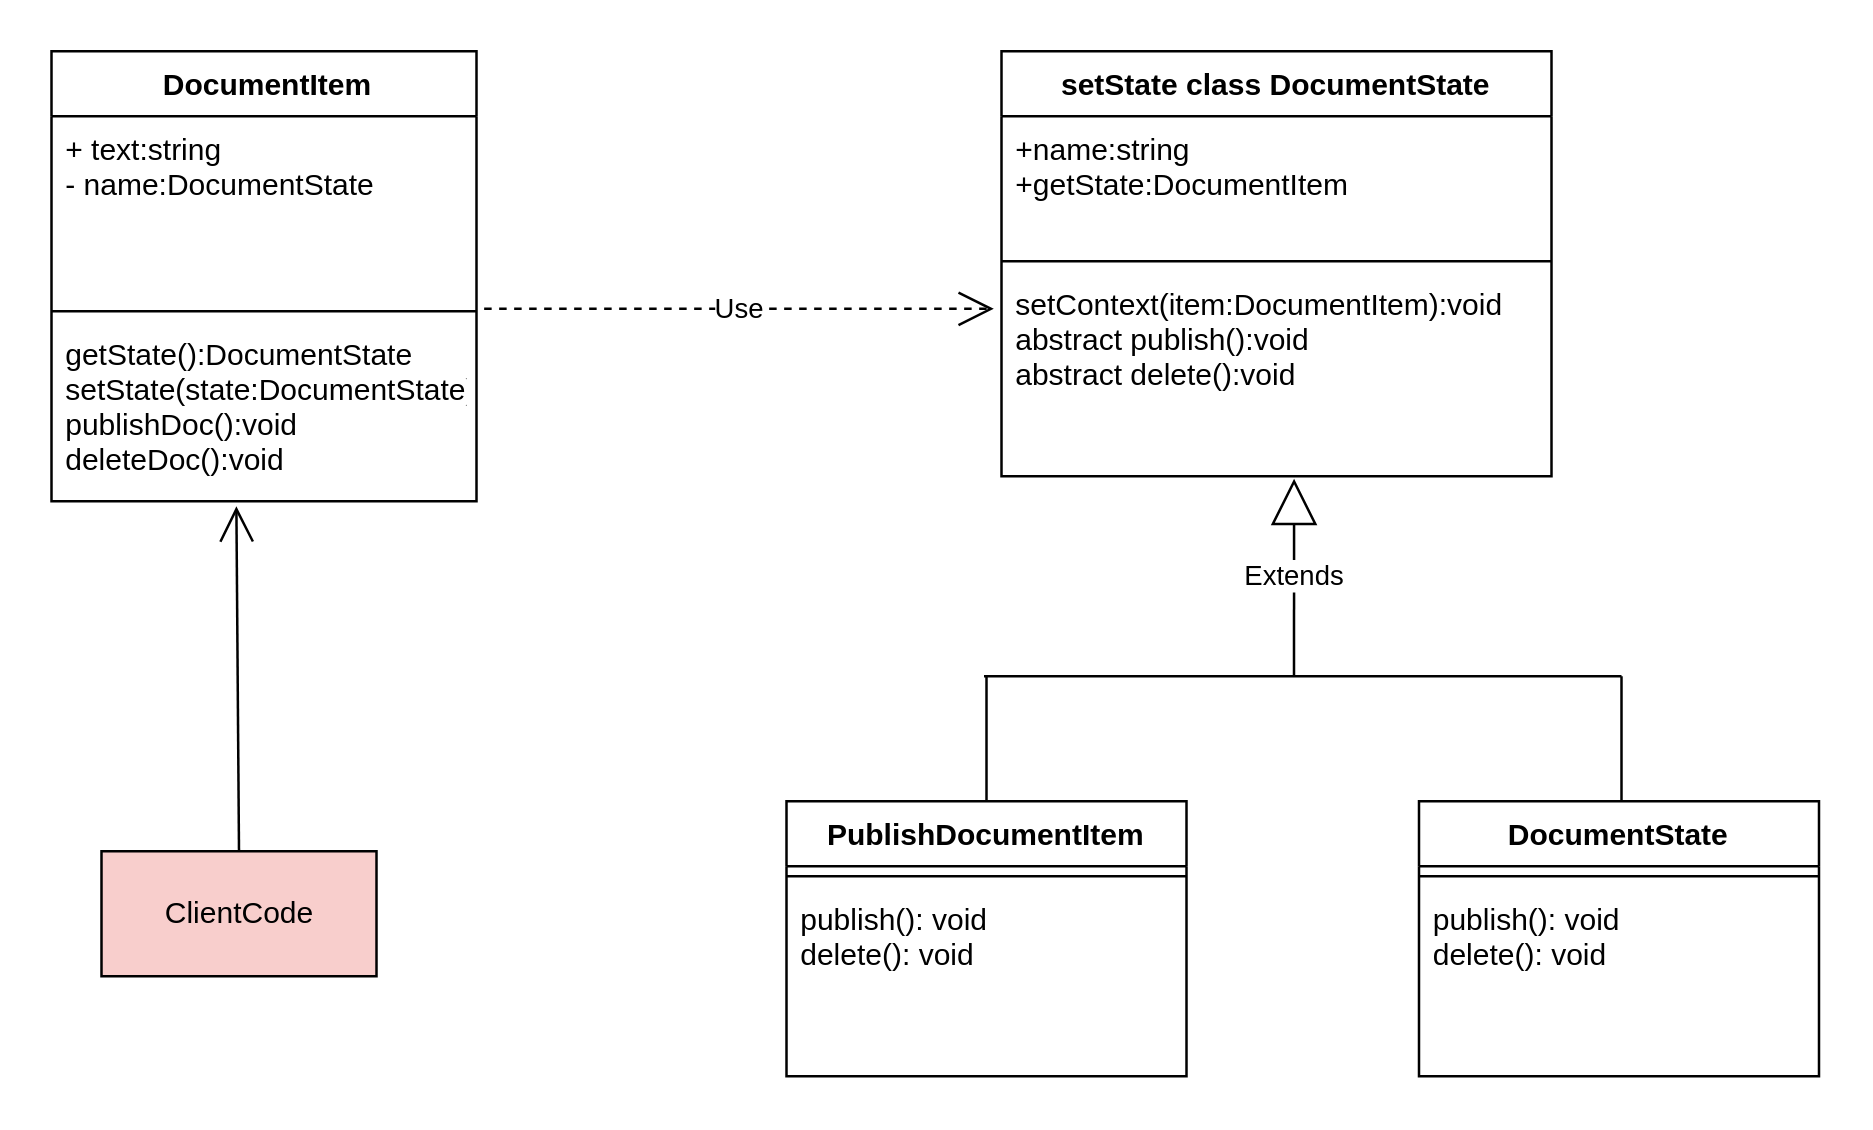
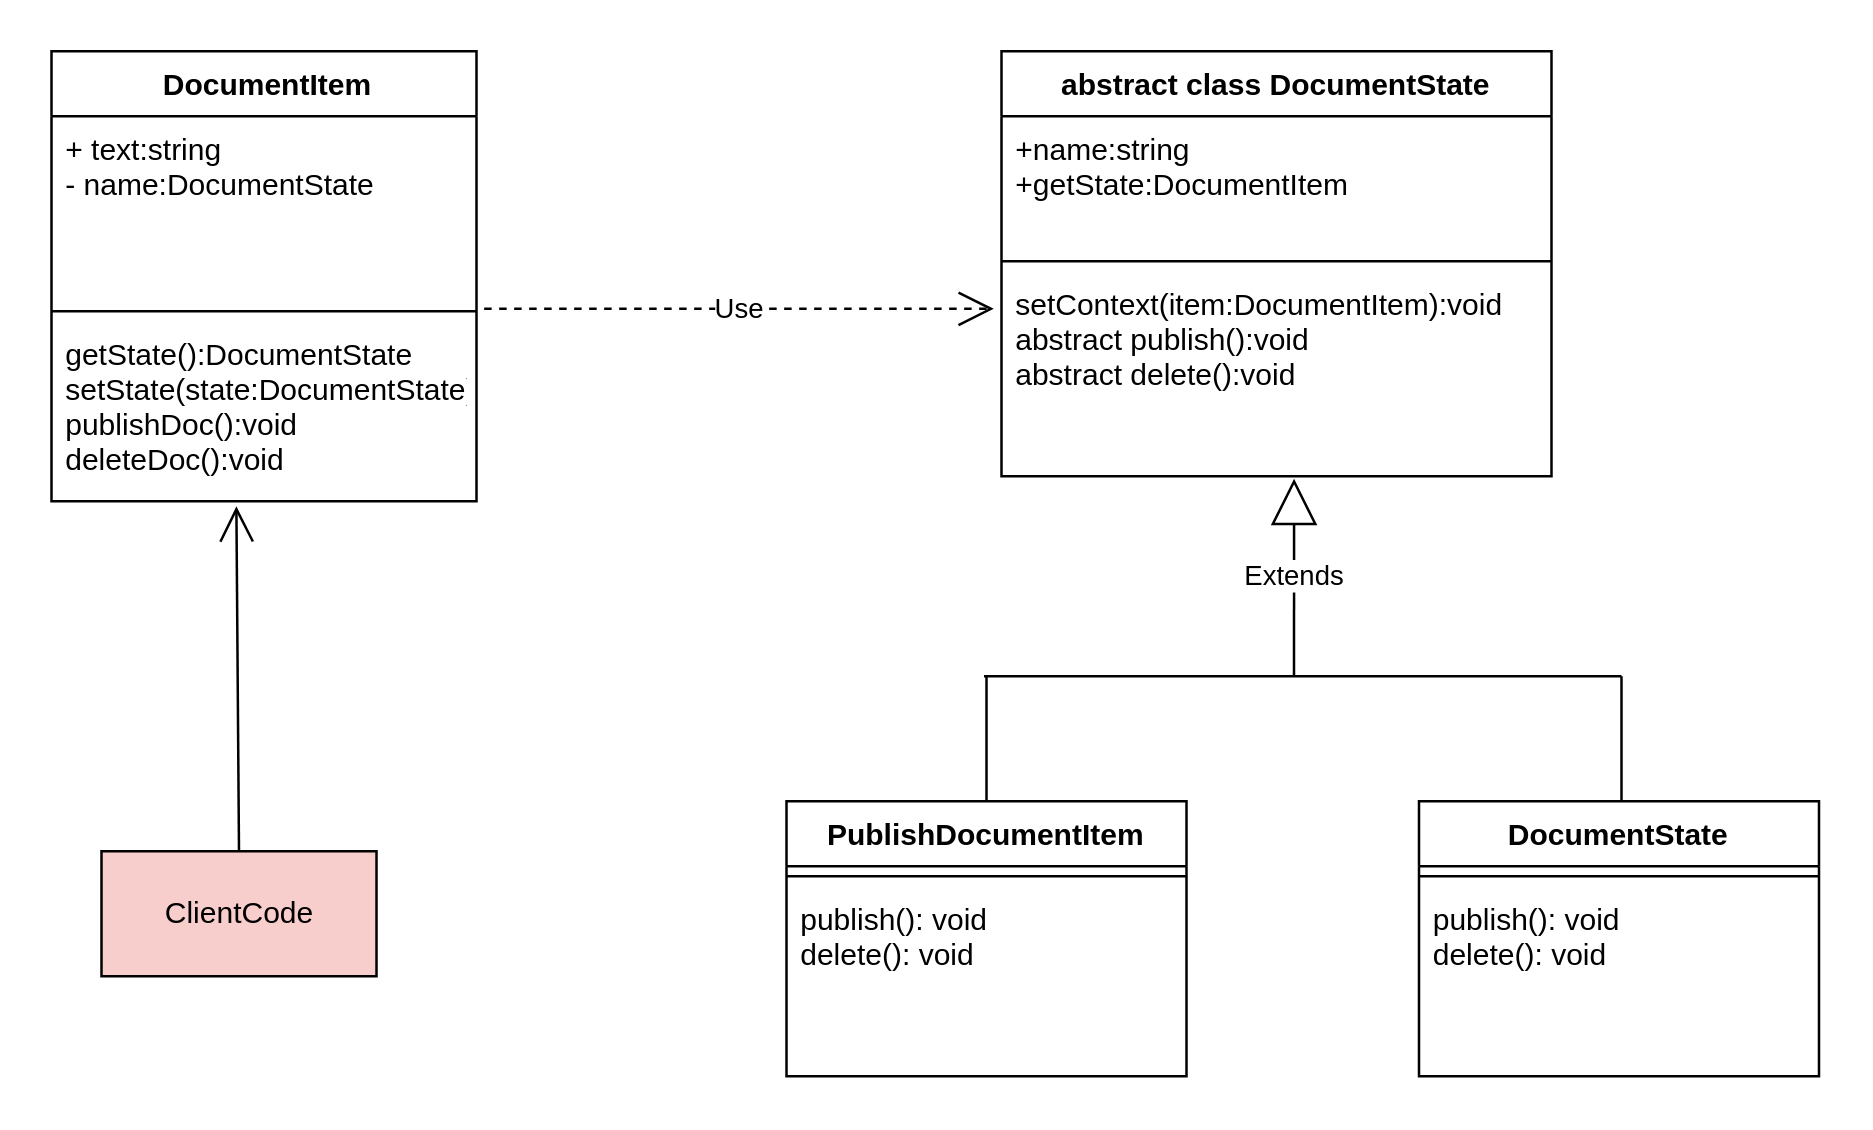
(1275, 85) -> (1275, 85)
